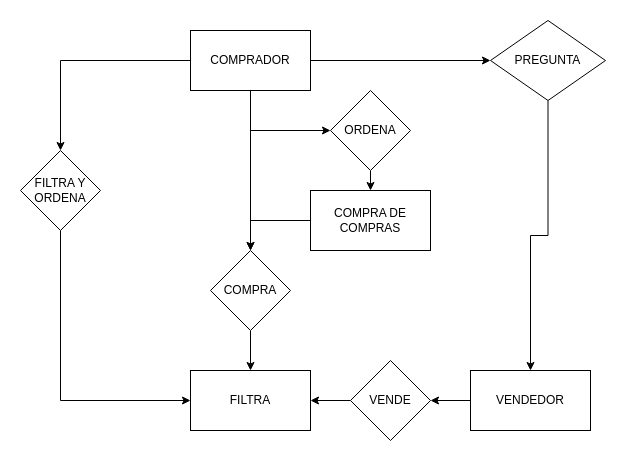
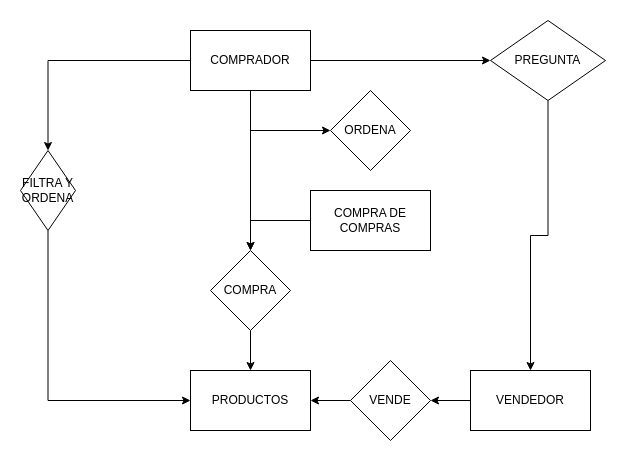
(371, 177) -> none
(61, 191) -> (48, 191)
(251, 401) -> (251, 401)
